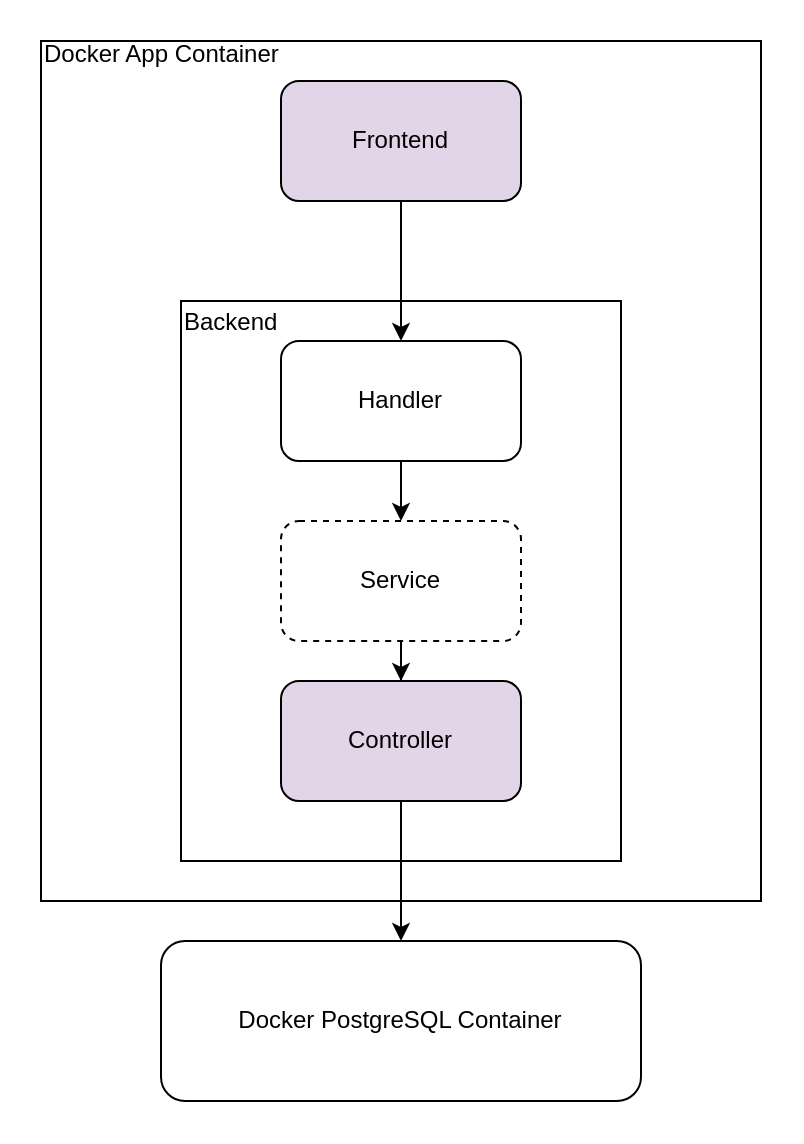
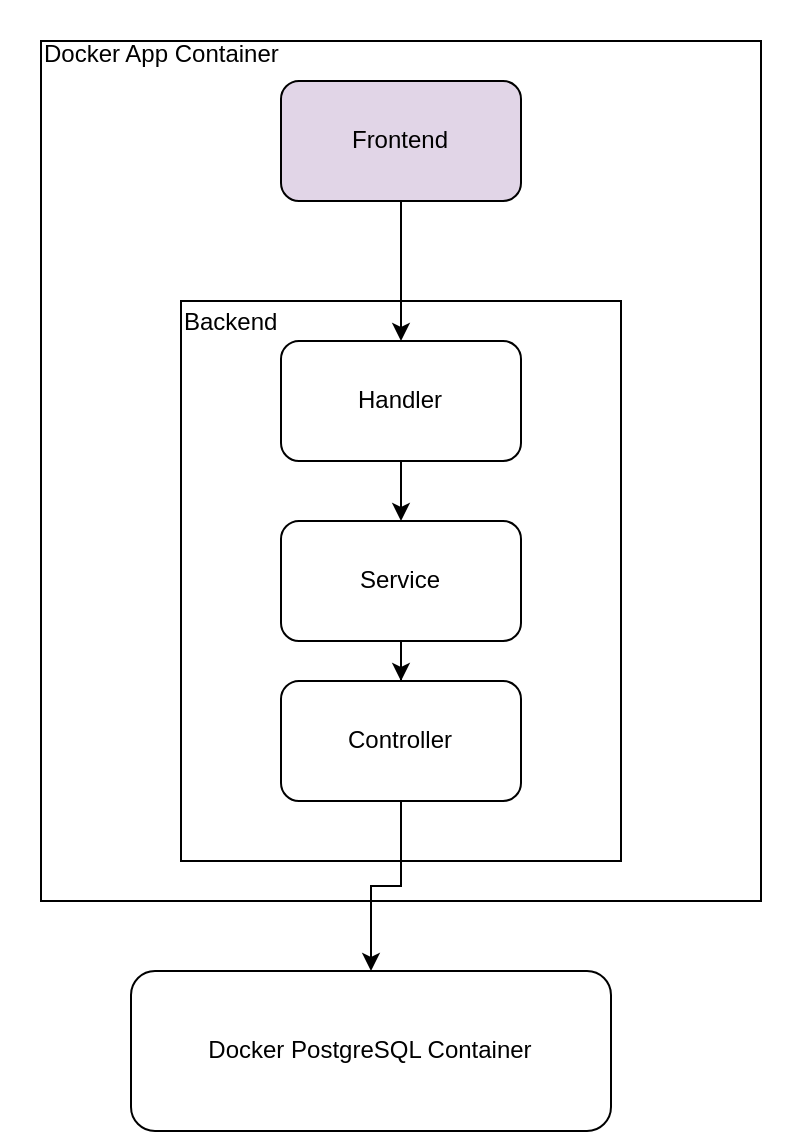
(401, 581) -> (401, 581)
(401, 741) -> (401, 741)
(401, 1021) -> (371, 1051)
